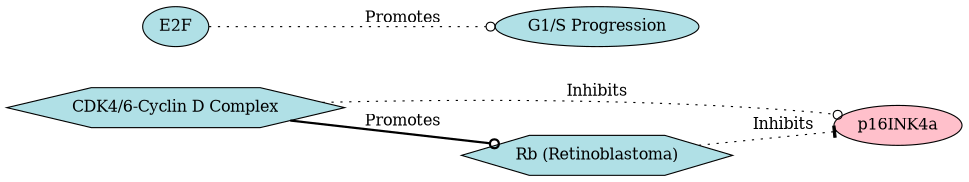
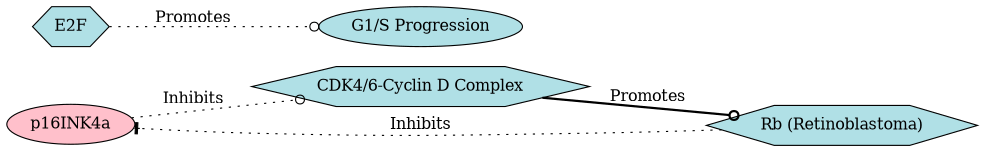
(176, 27) -> (71, 27)
(578, 101) -> (214, 109)
